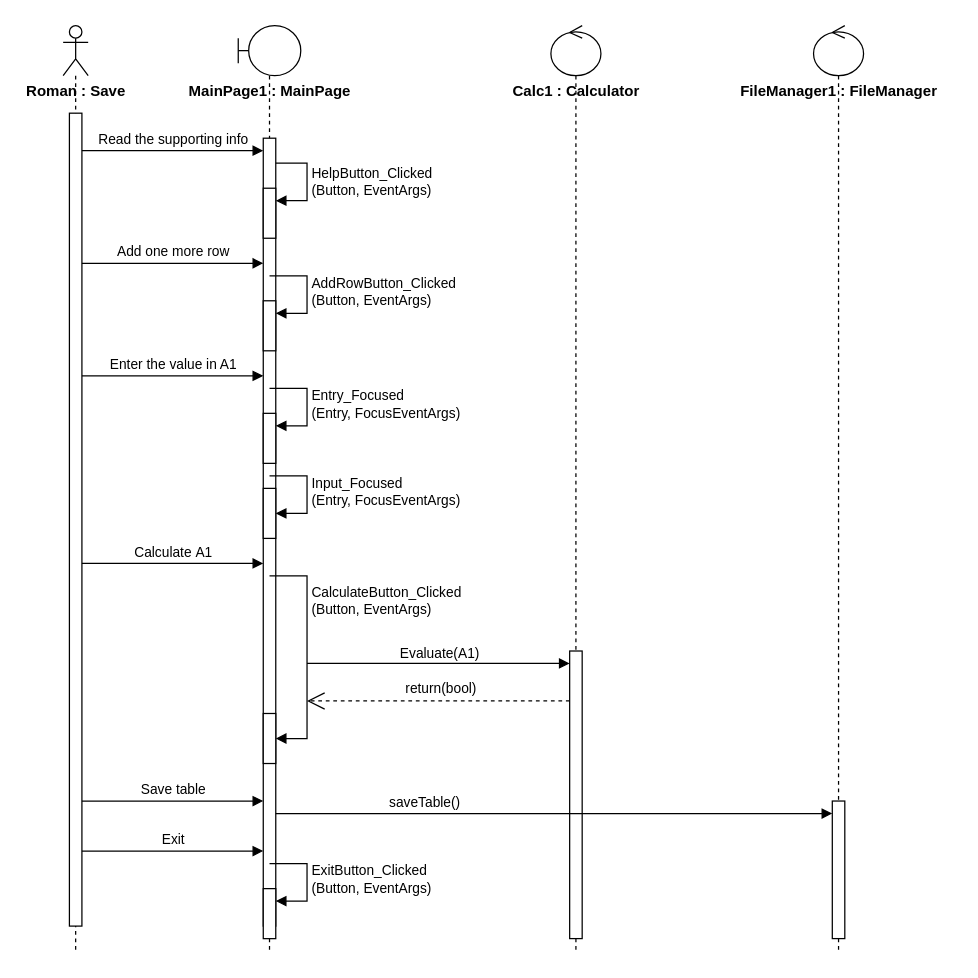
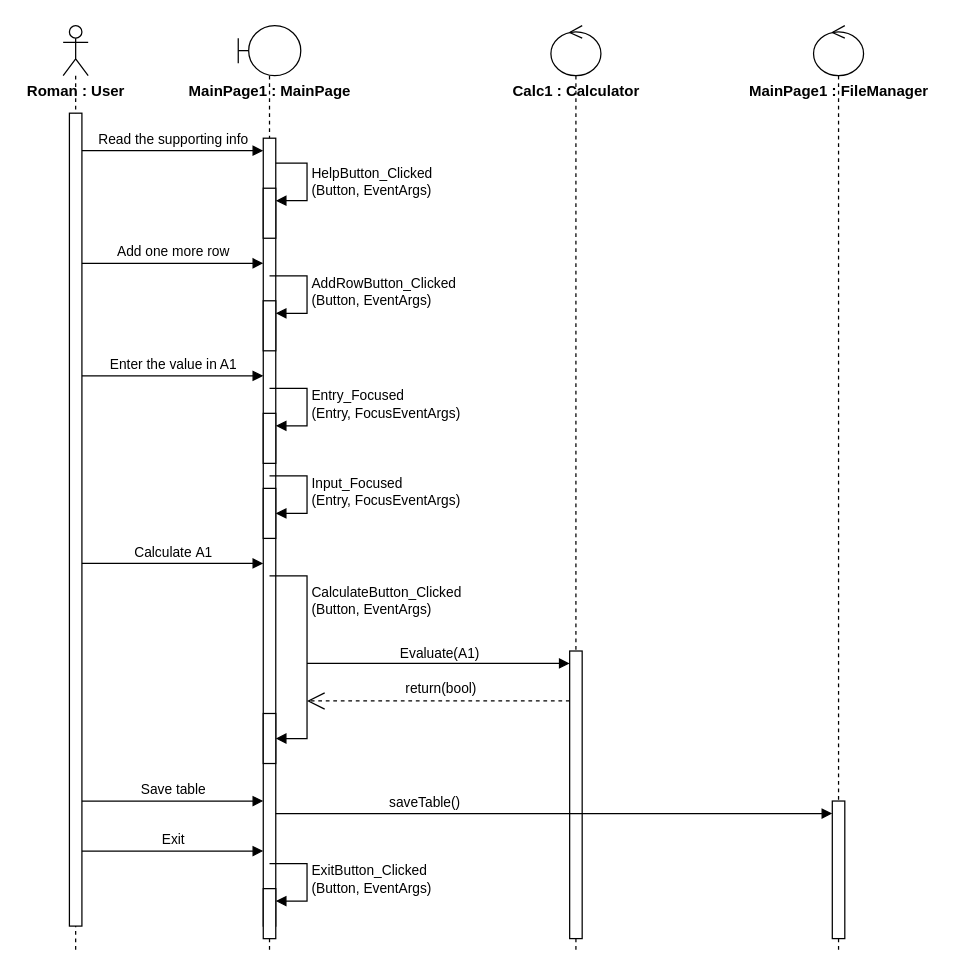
(76, 92) -> (76, 92)
(839, 92) -> (839, 92)
